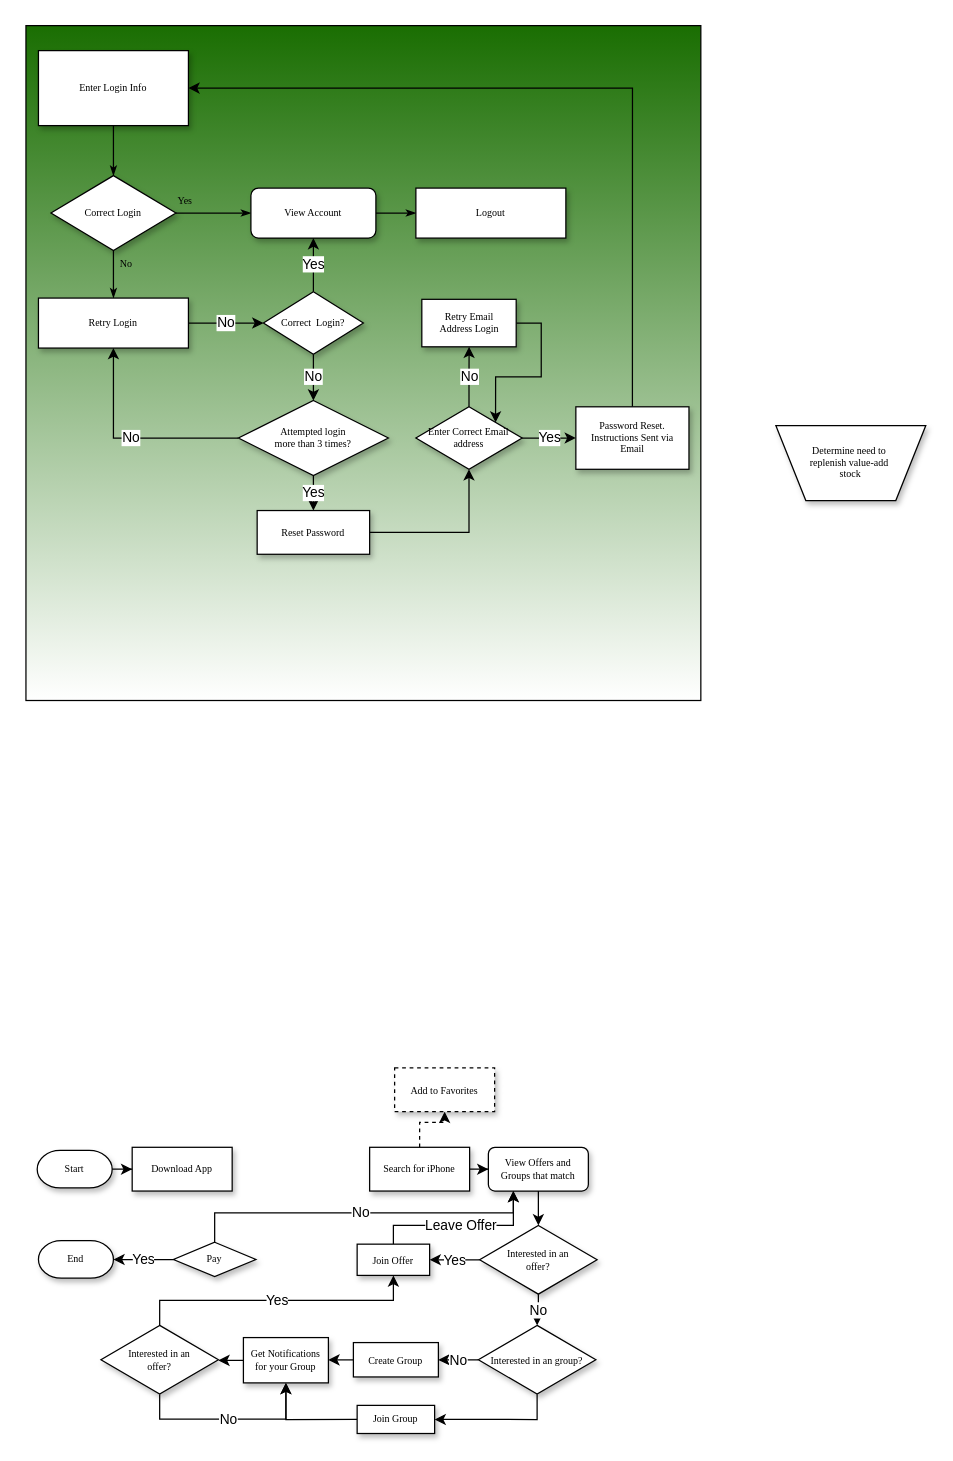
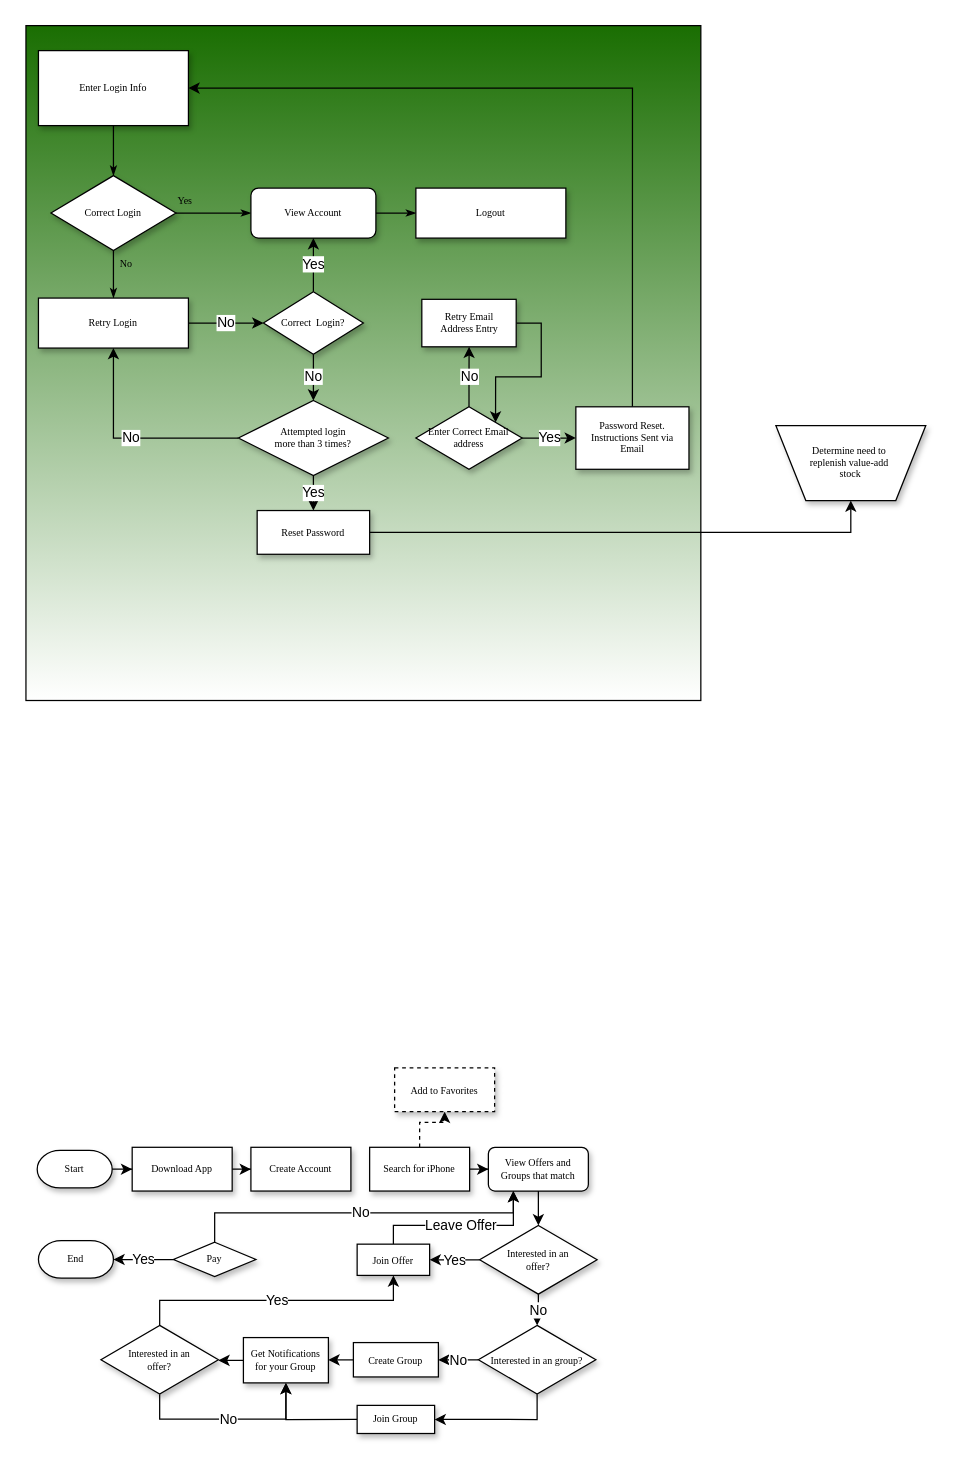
(469, 323) -> (469, 323)
(469, 506) -> (670, 533)
none -> (242, 1169)
none -> (301, 1169)
